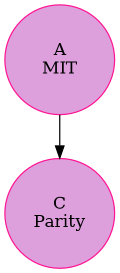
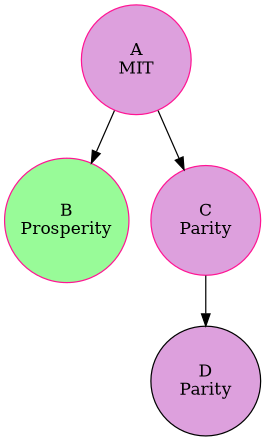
none -> (67, 220)
none -> (206, 381)
